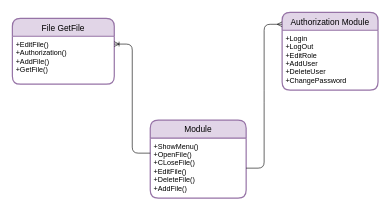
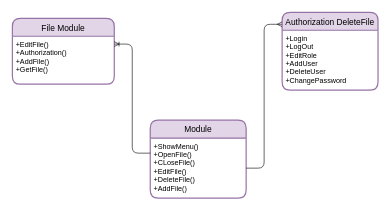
(330, 22) -> (330, 22)
(63, 28) -> (63, 28)
